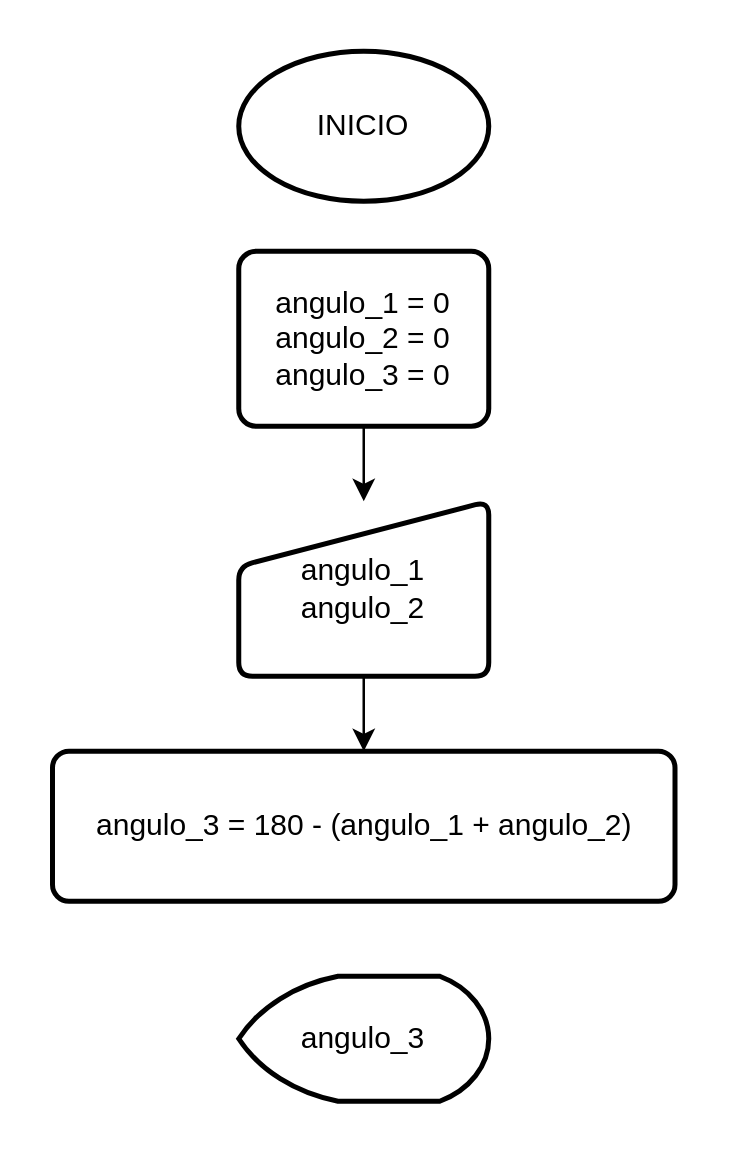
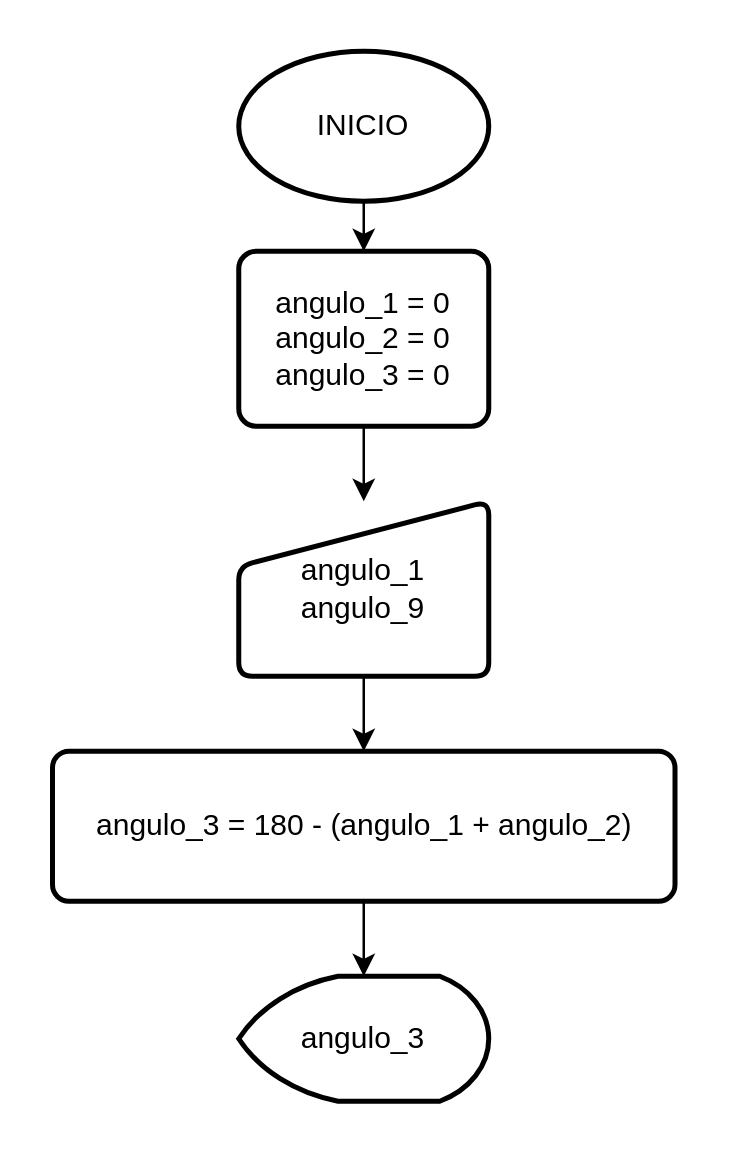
none -> (364, 234)
(364, 589) -> (364, 589)
none -> (364, 946)
